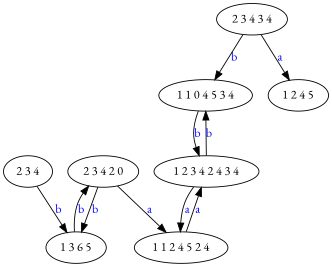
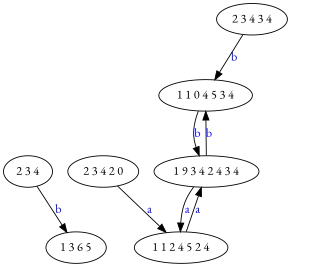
(298, 95) -> none
(206, 172) -> (206, 172)
(91, 205) -> none
(76, 212) -> none
